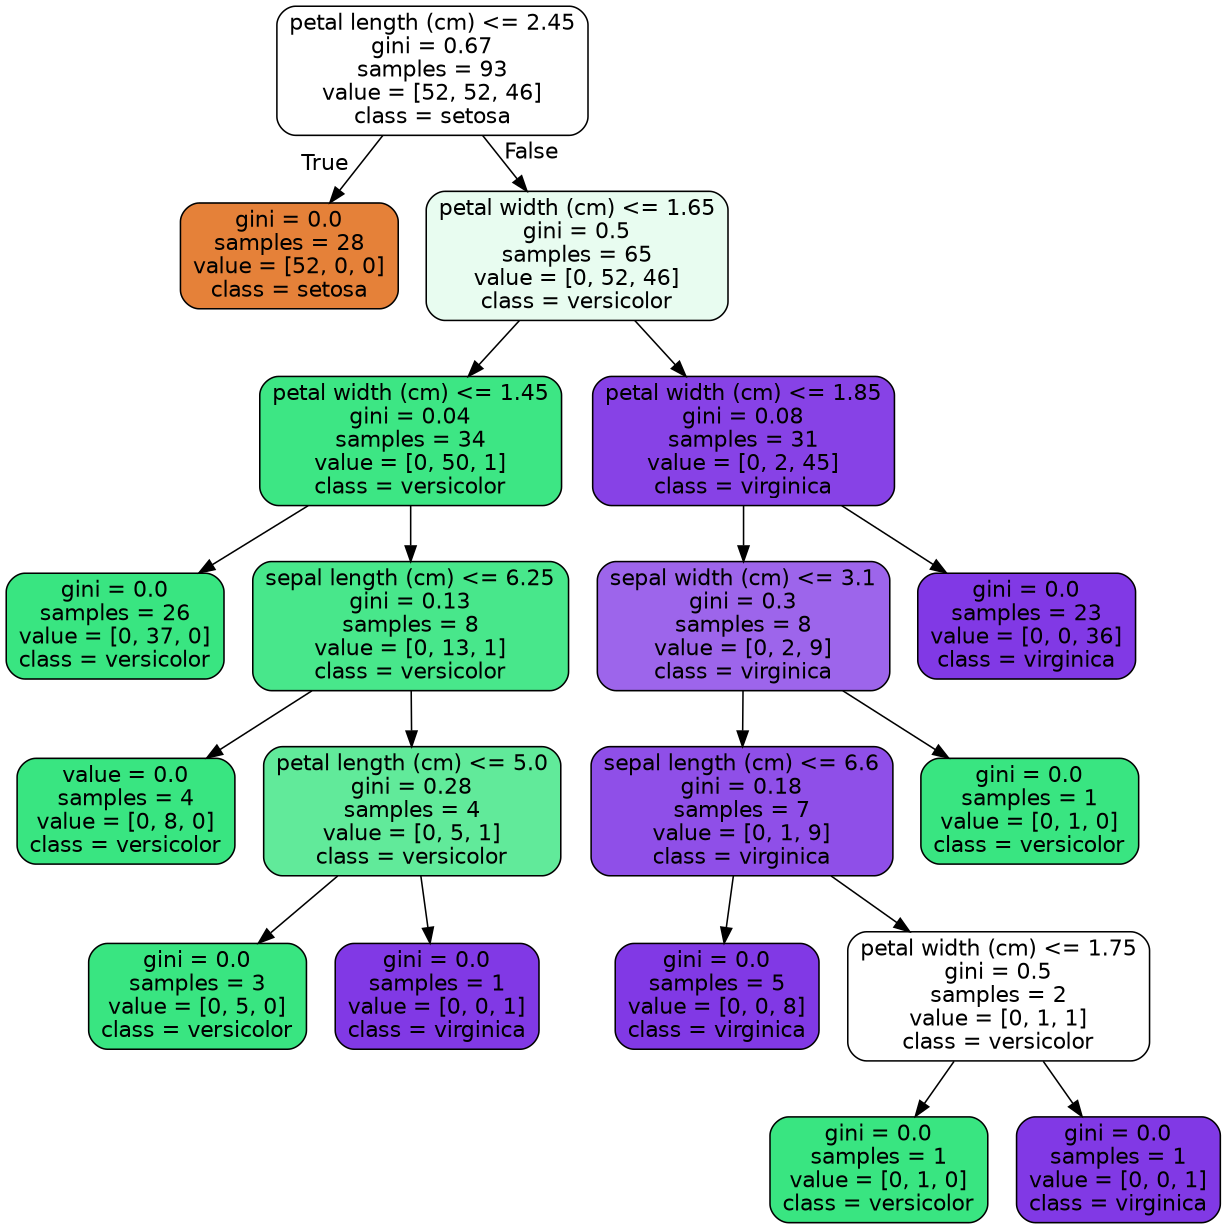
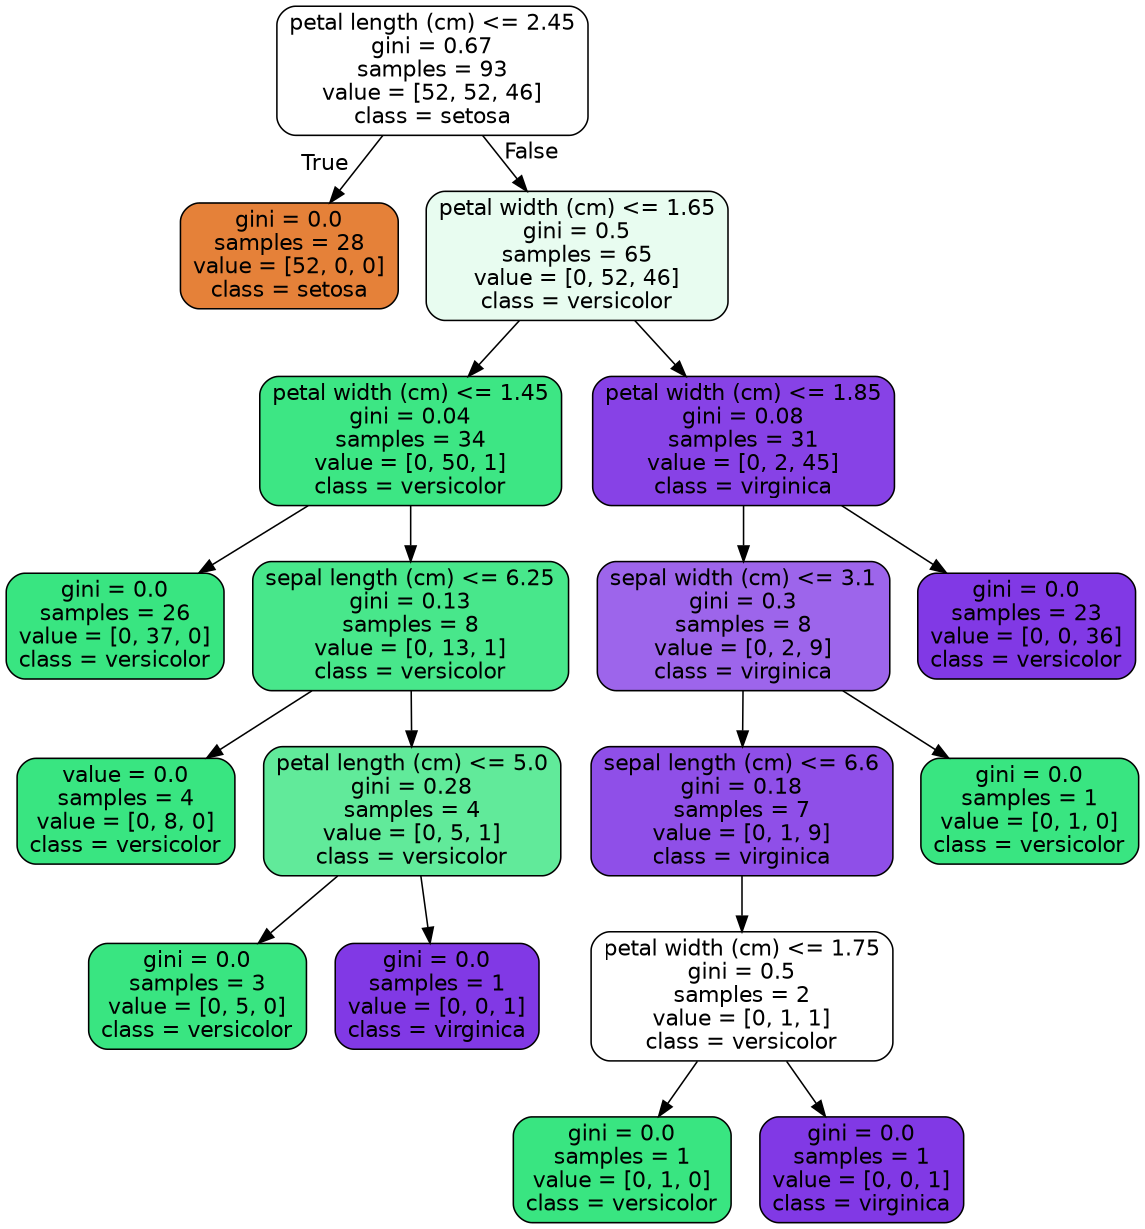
(1027, 626) -> (1027, 626)
(717, 996) -> none
